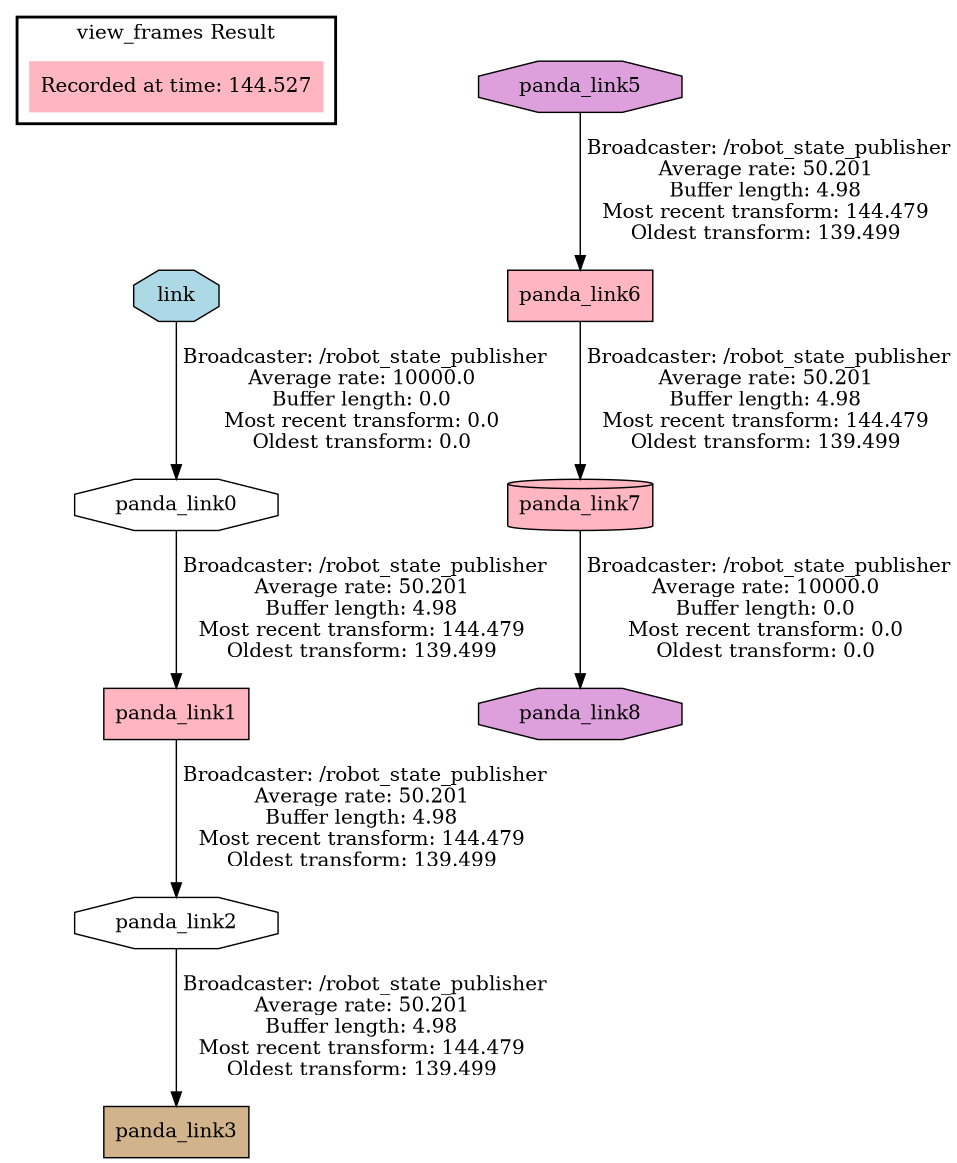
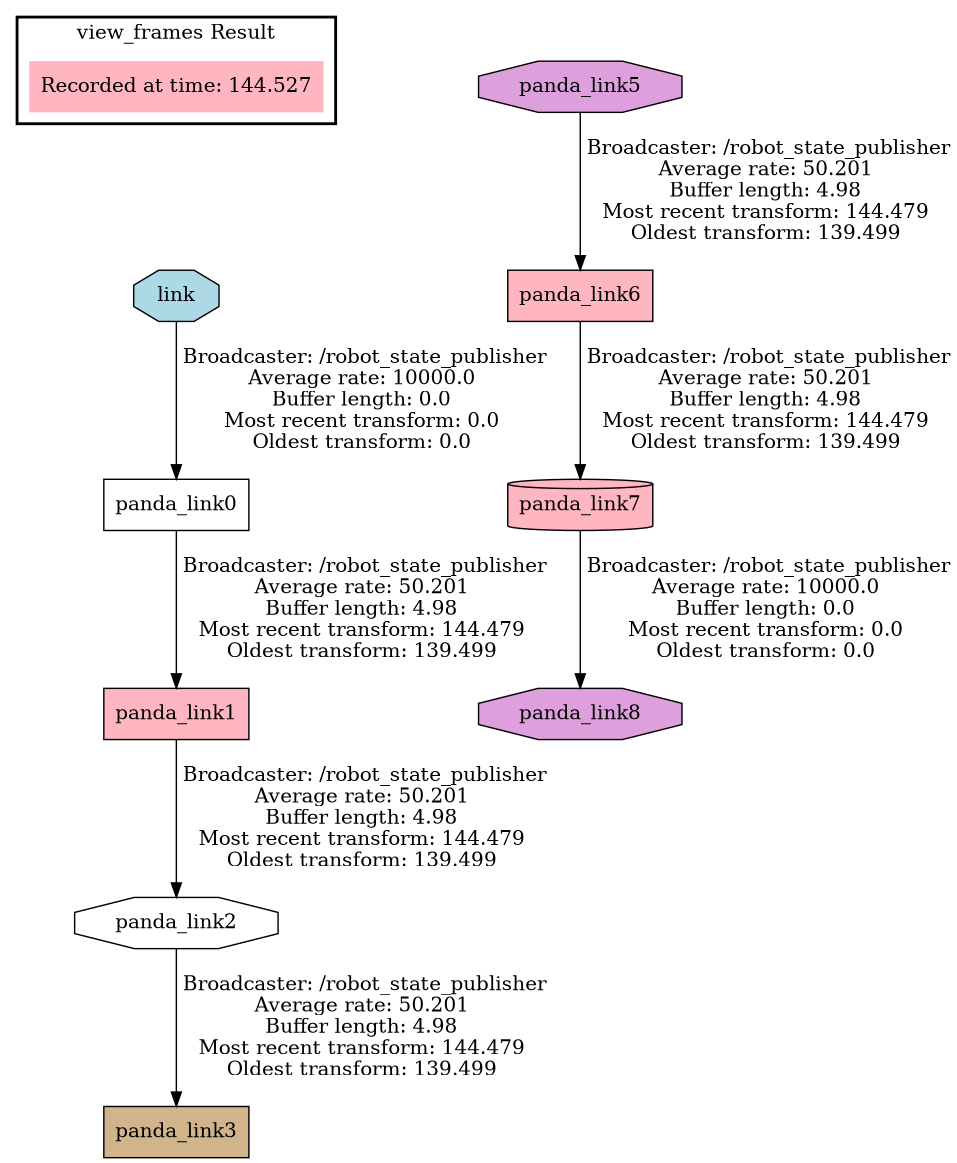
(176, 505) -> (176, 505)
